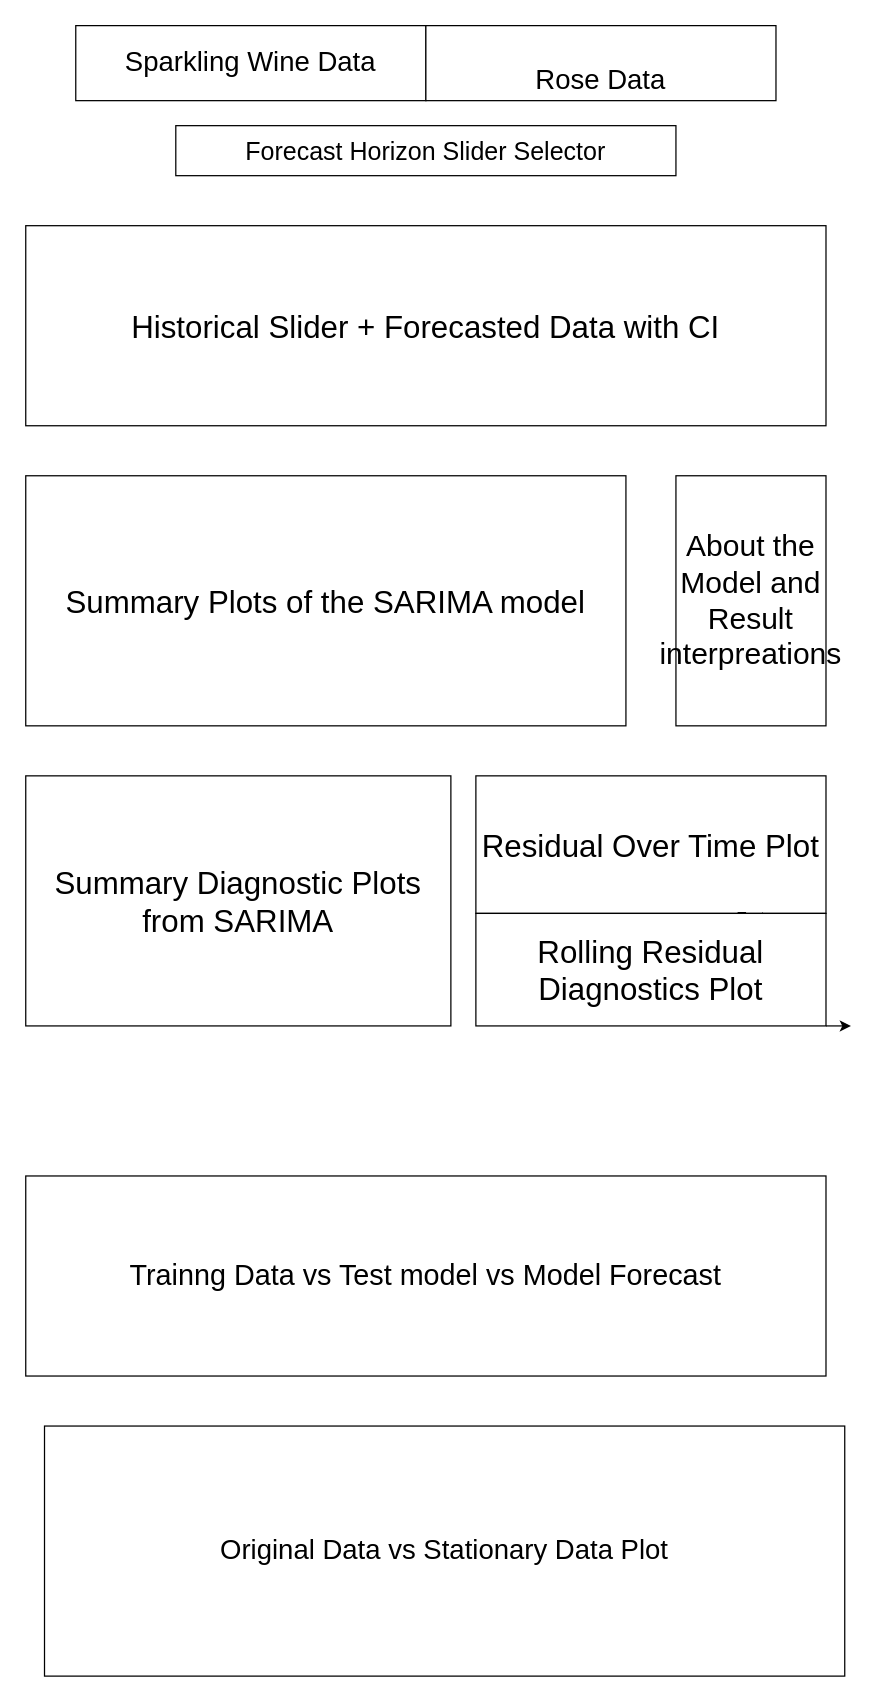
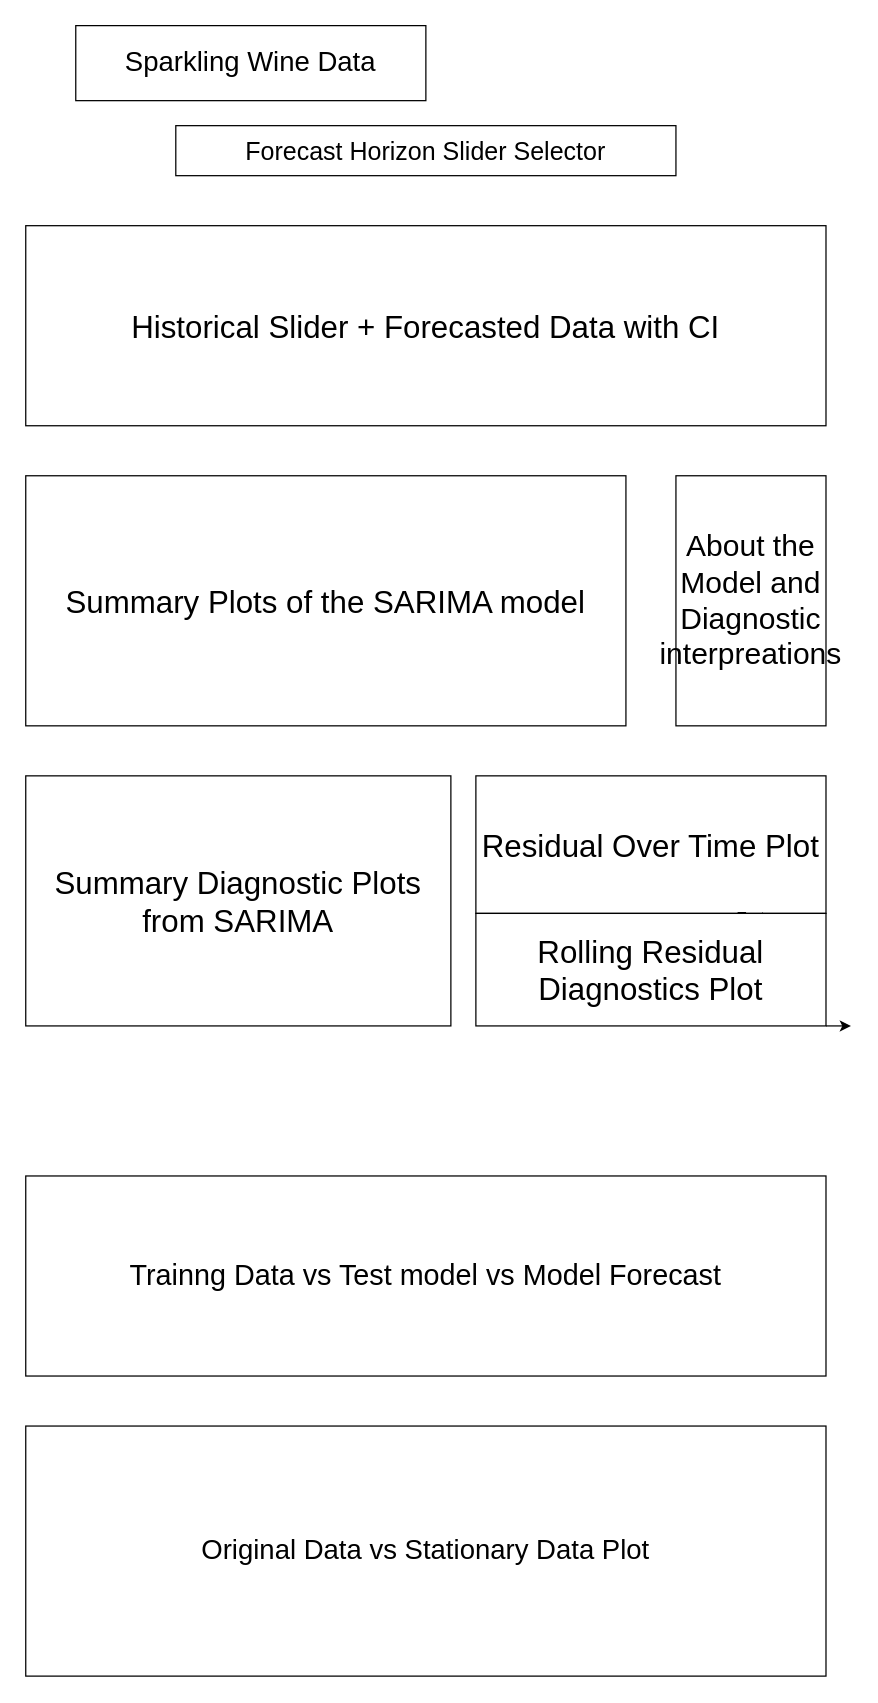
(601, 63) -> none
(751, 601) -> (751, 601)
(444, 1551) -> (426, 1551)
